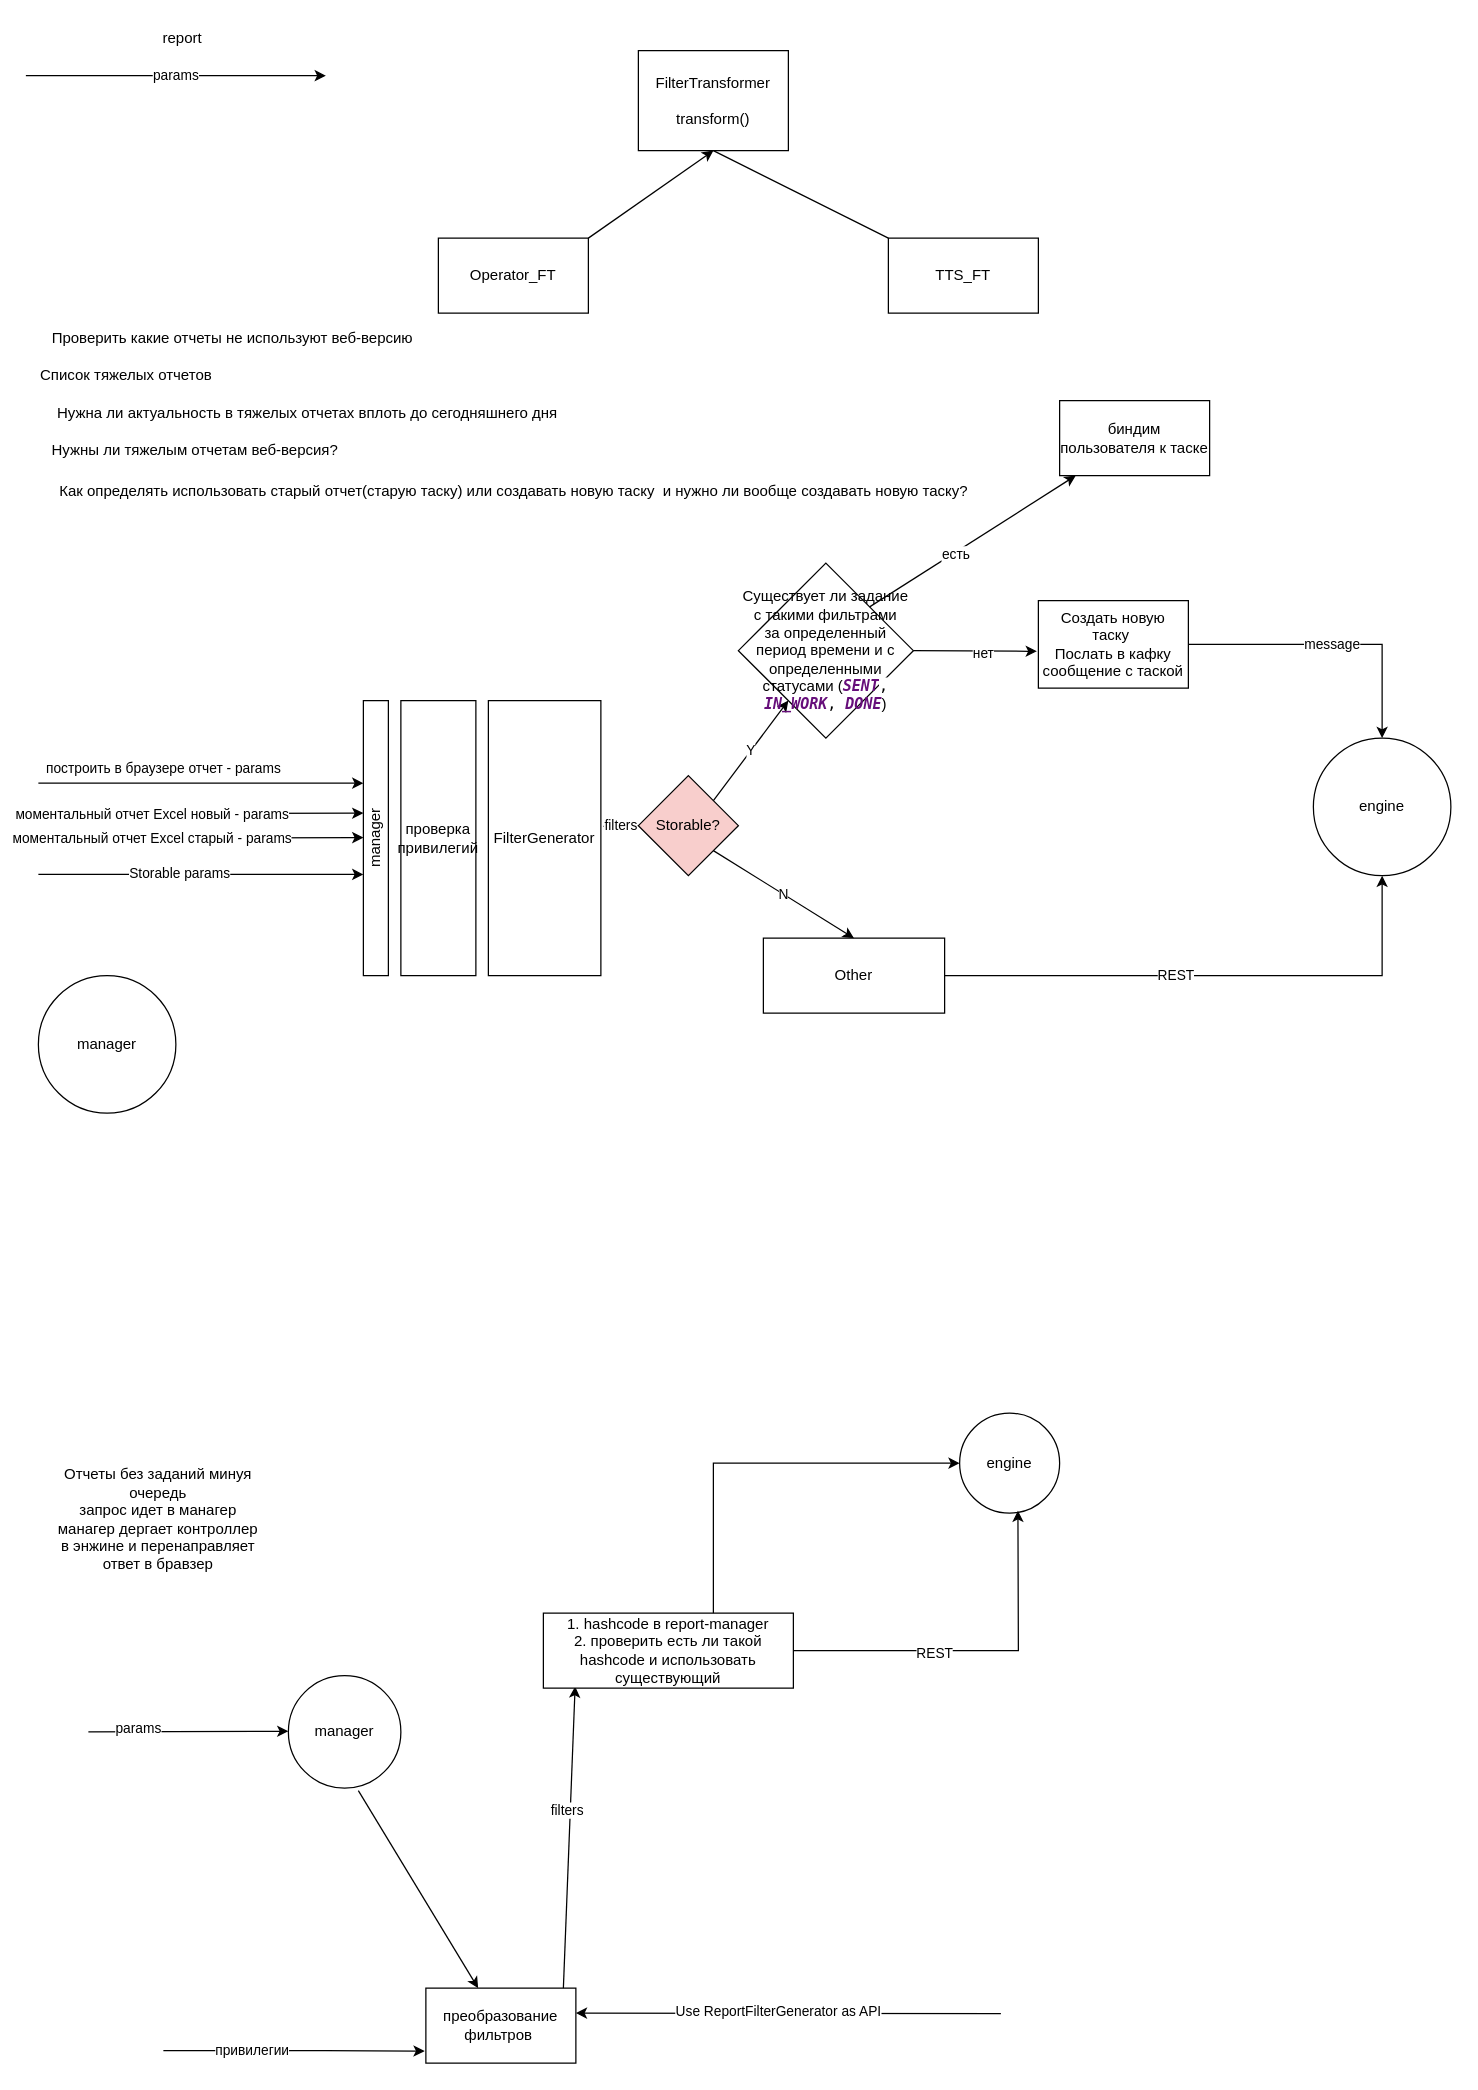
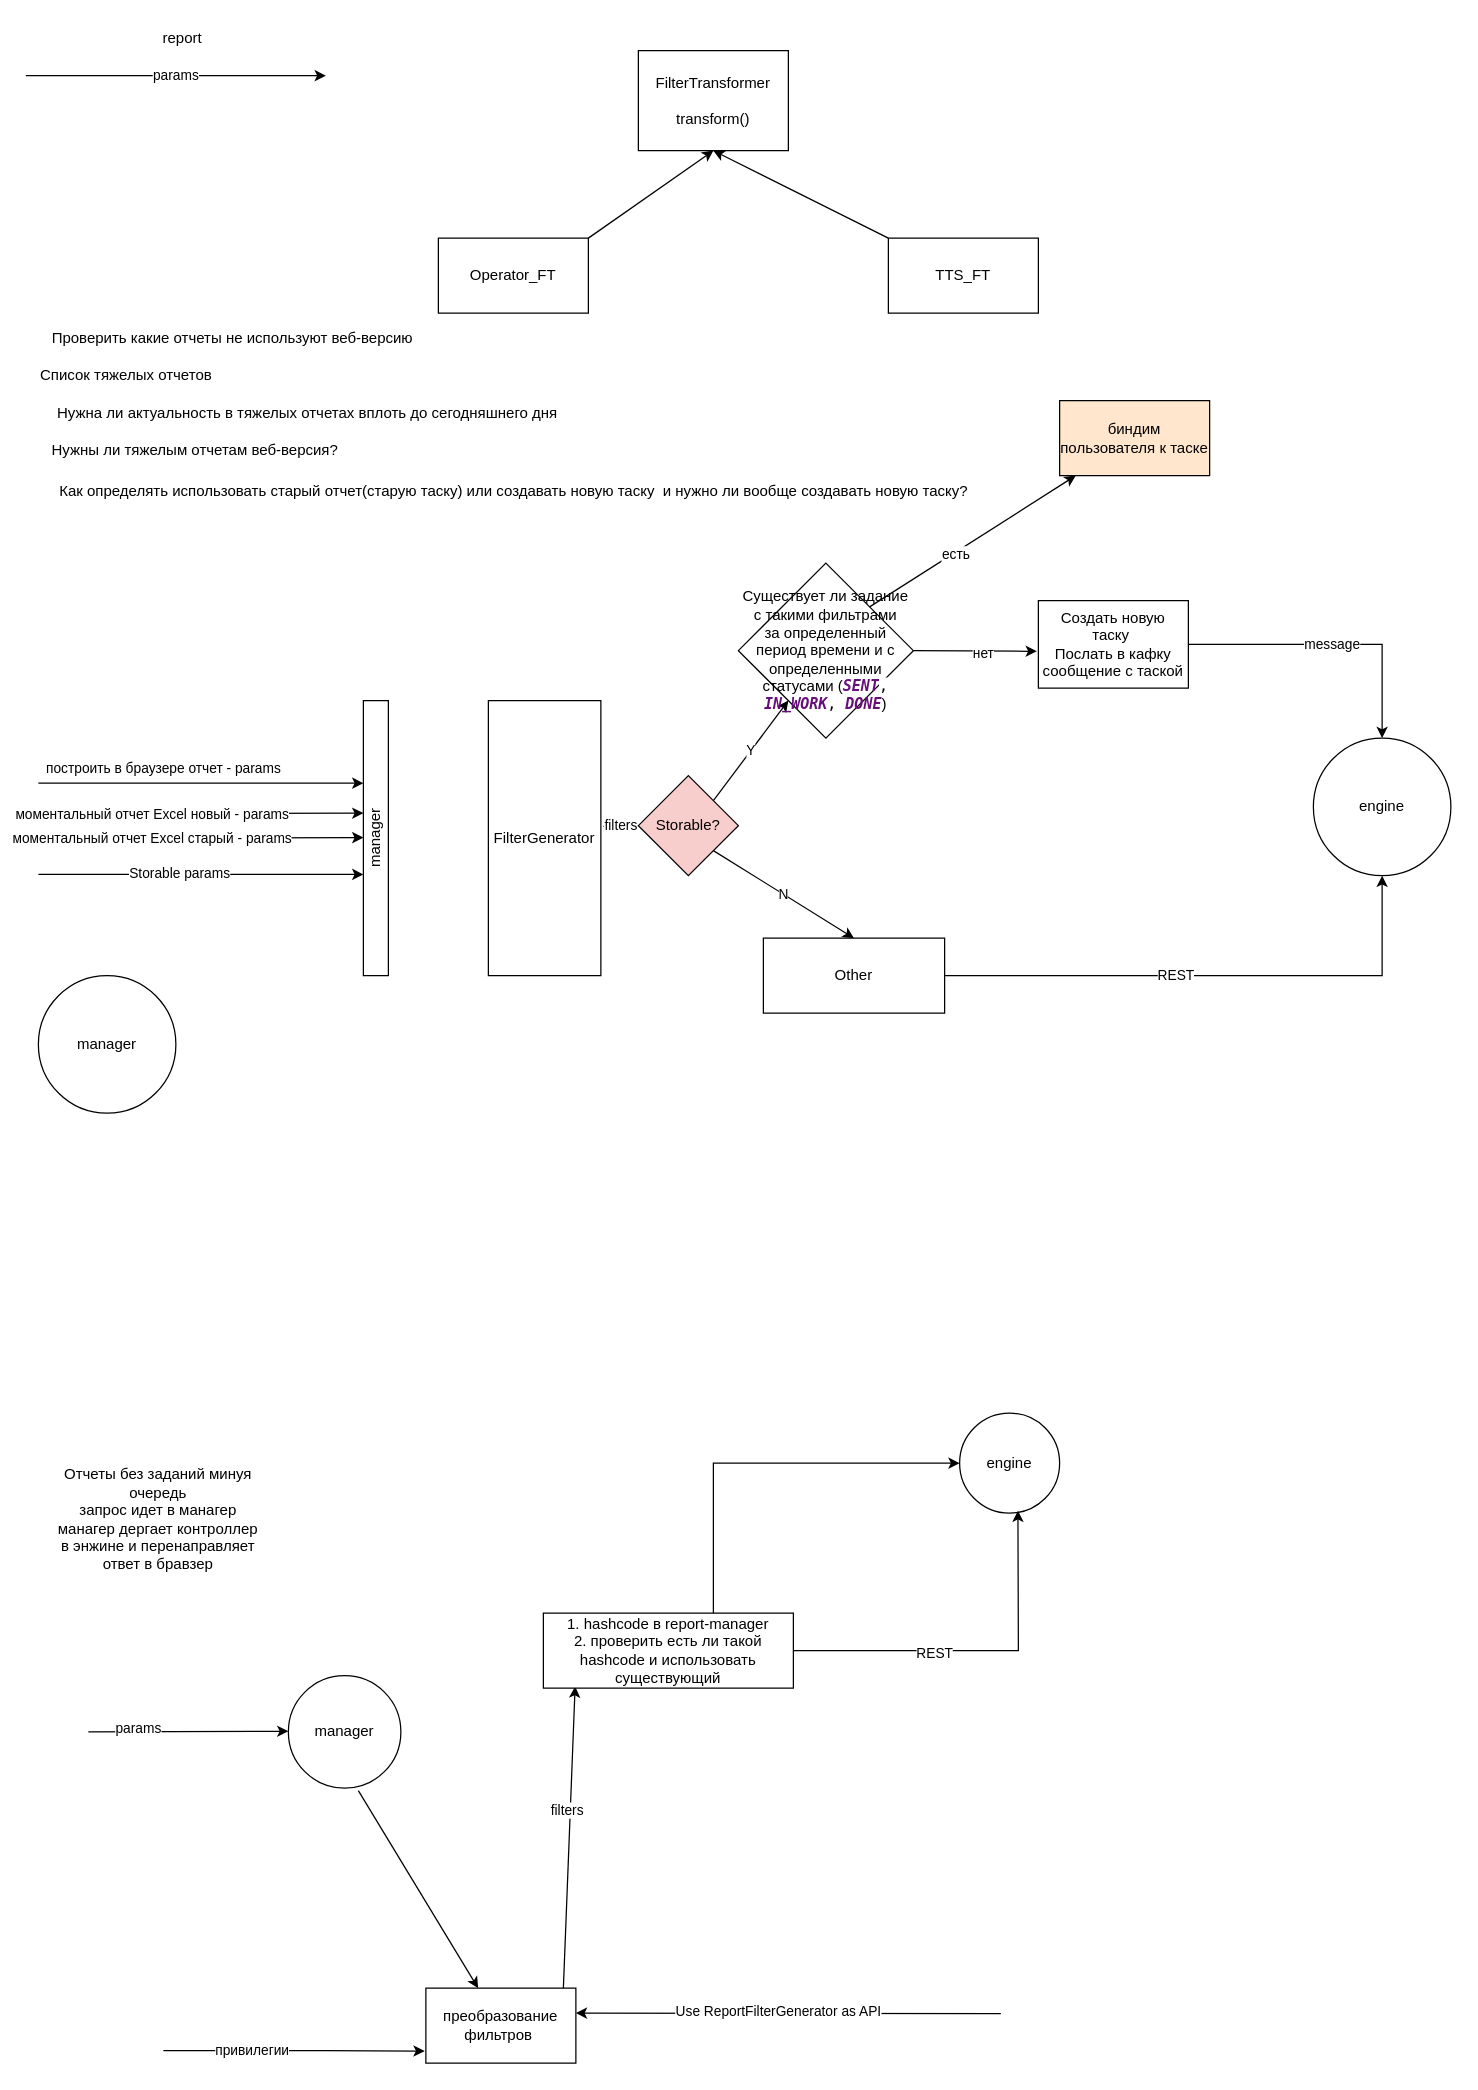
(718, 153) -> (721, 155)
(1134, 438) -> (1134, 438)
(438, 838) -> none
